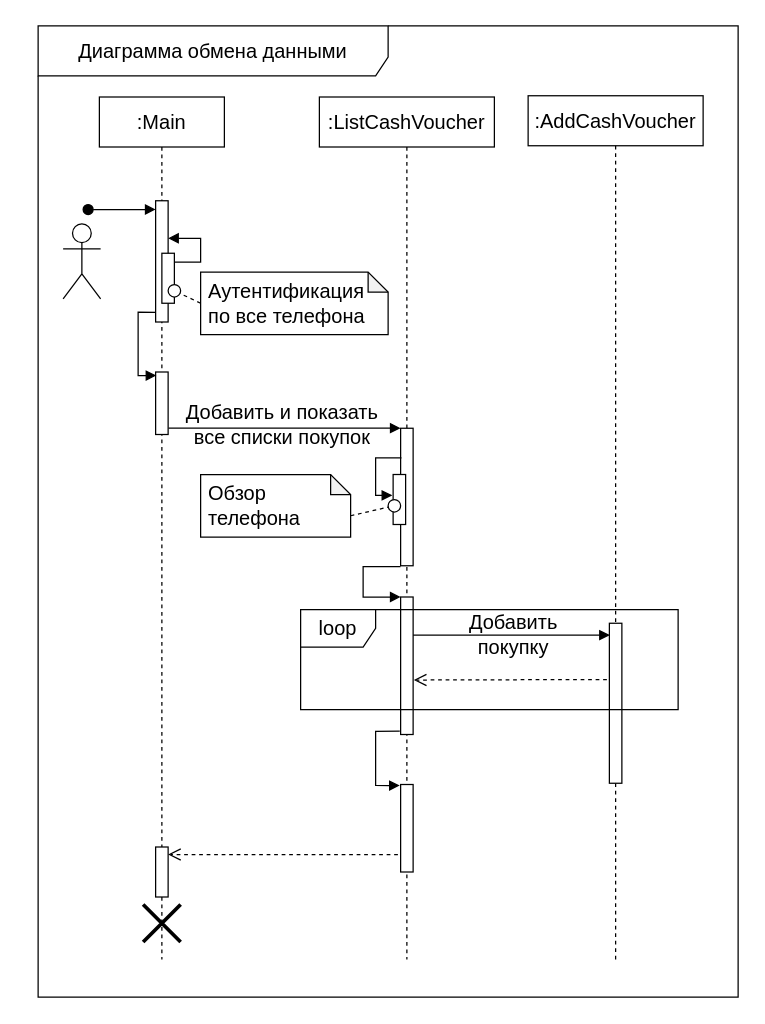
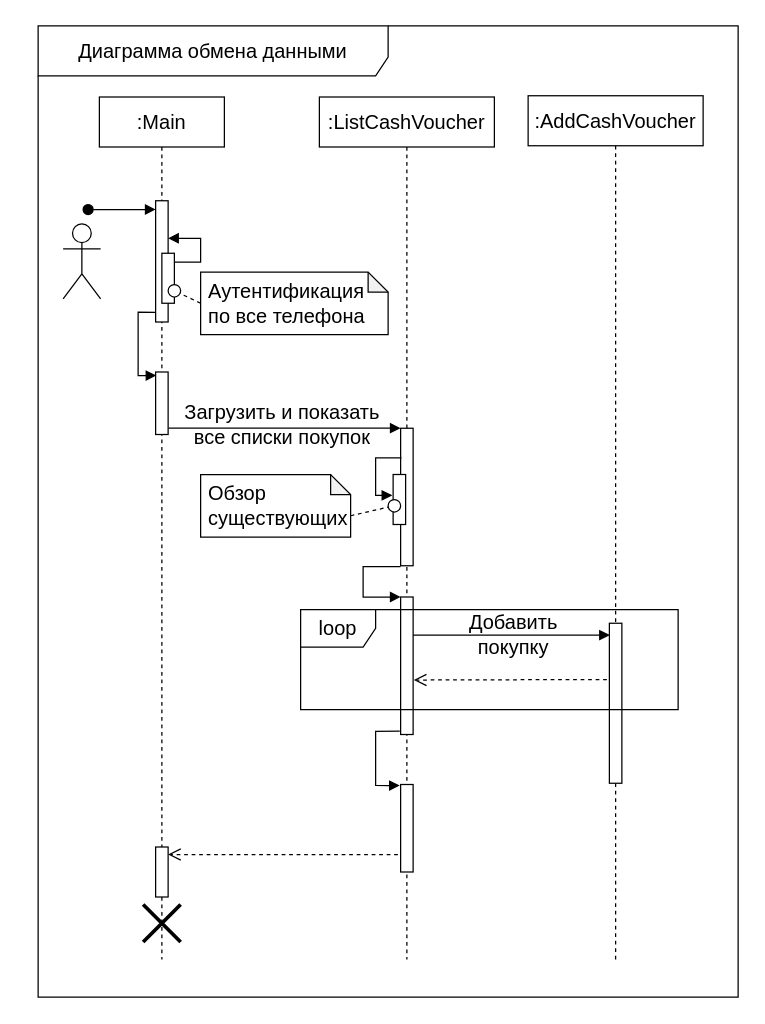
(283, 424) -> (283, 424)
(237, 506) -> (254, 506)
